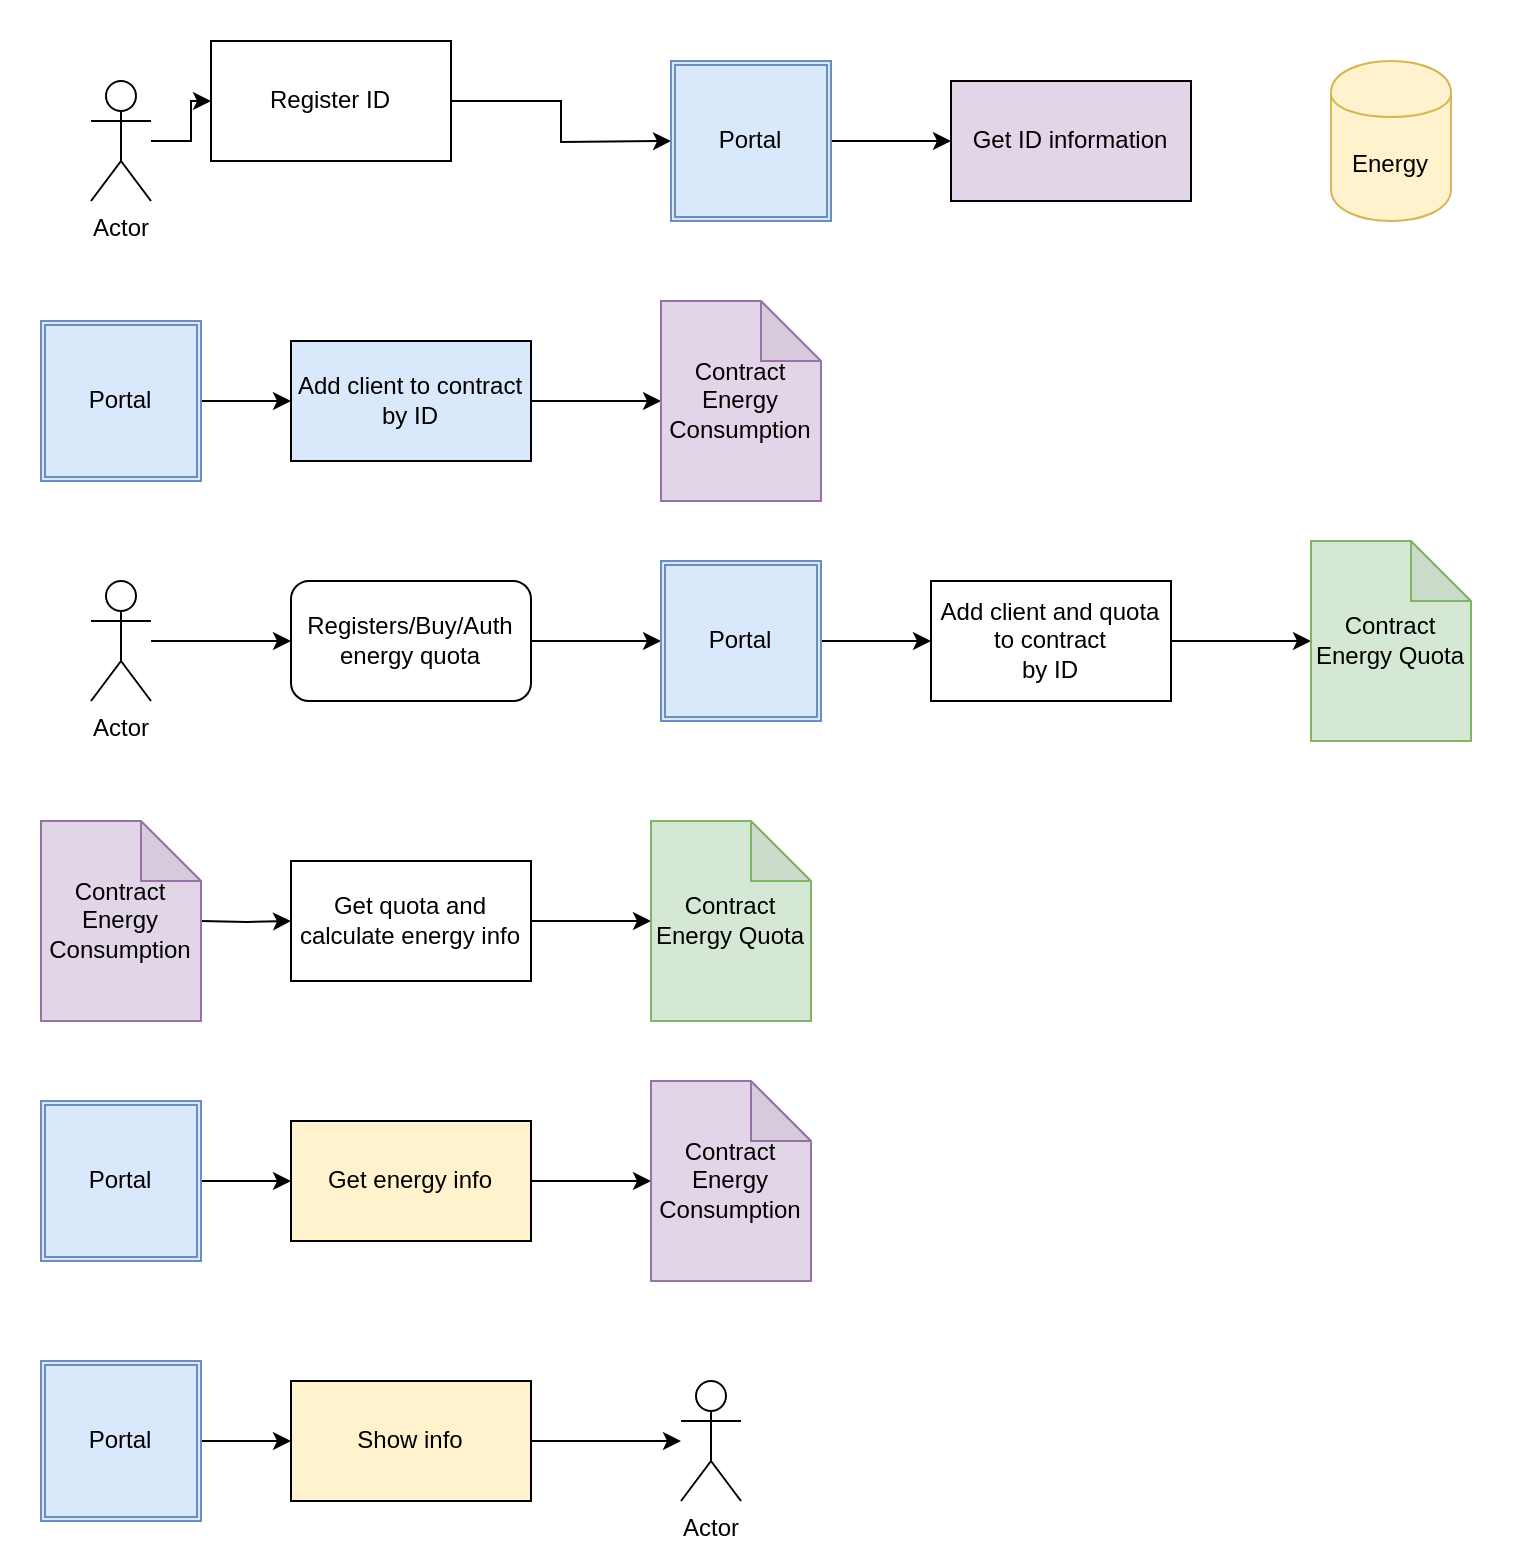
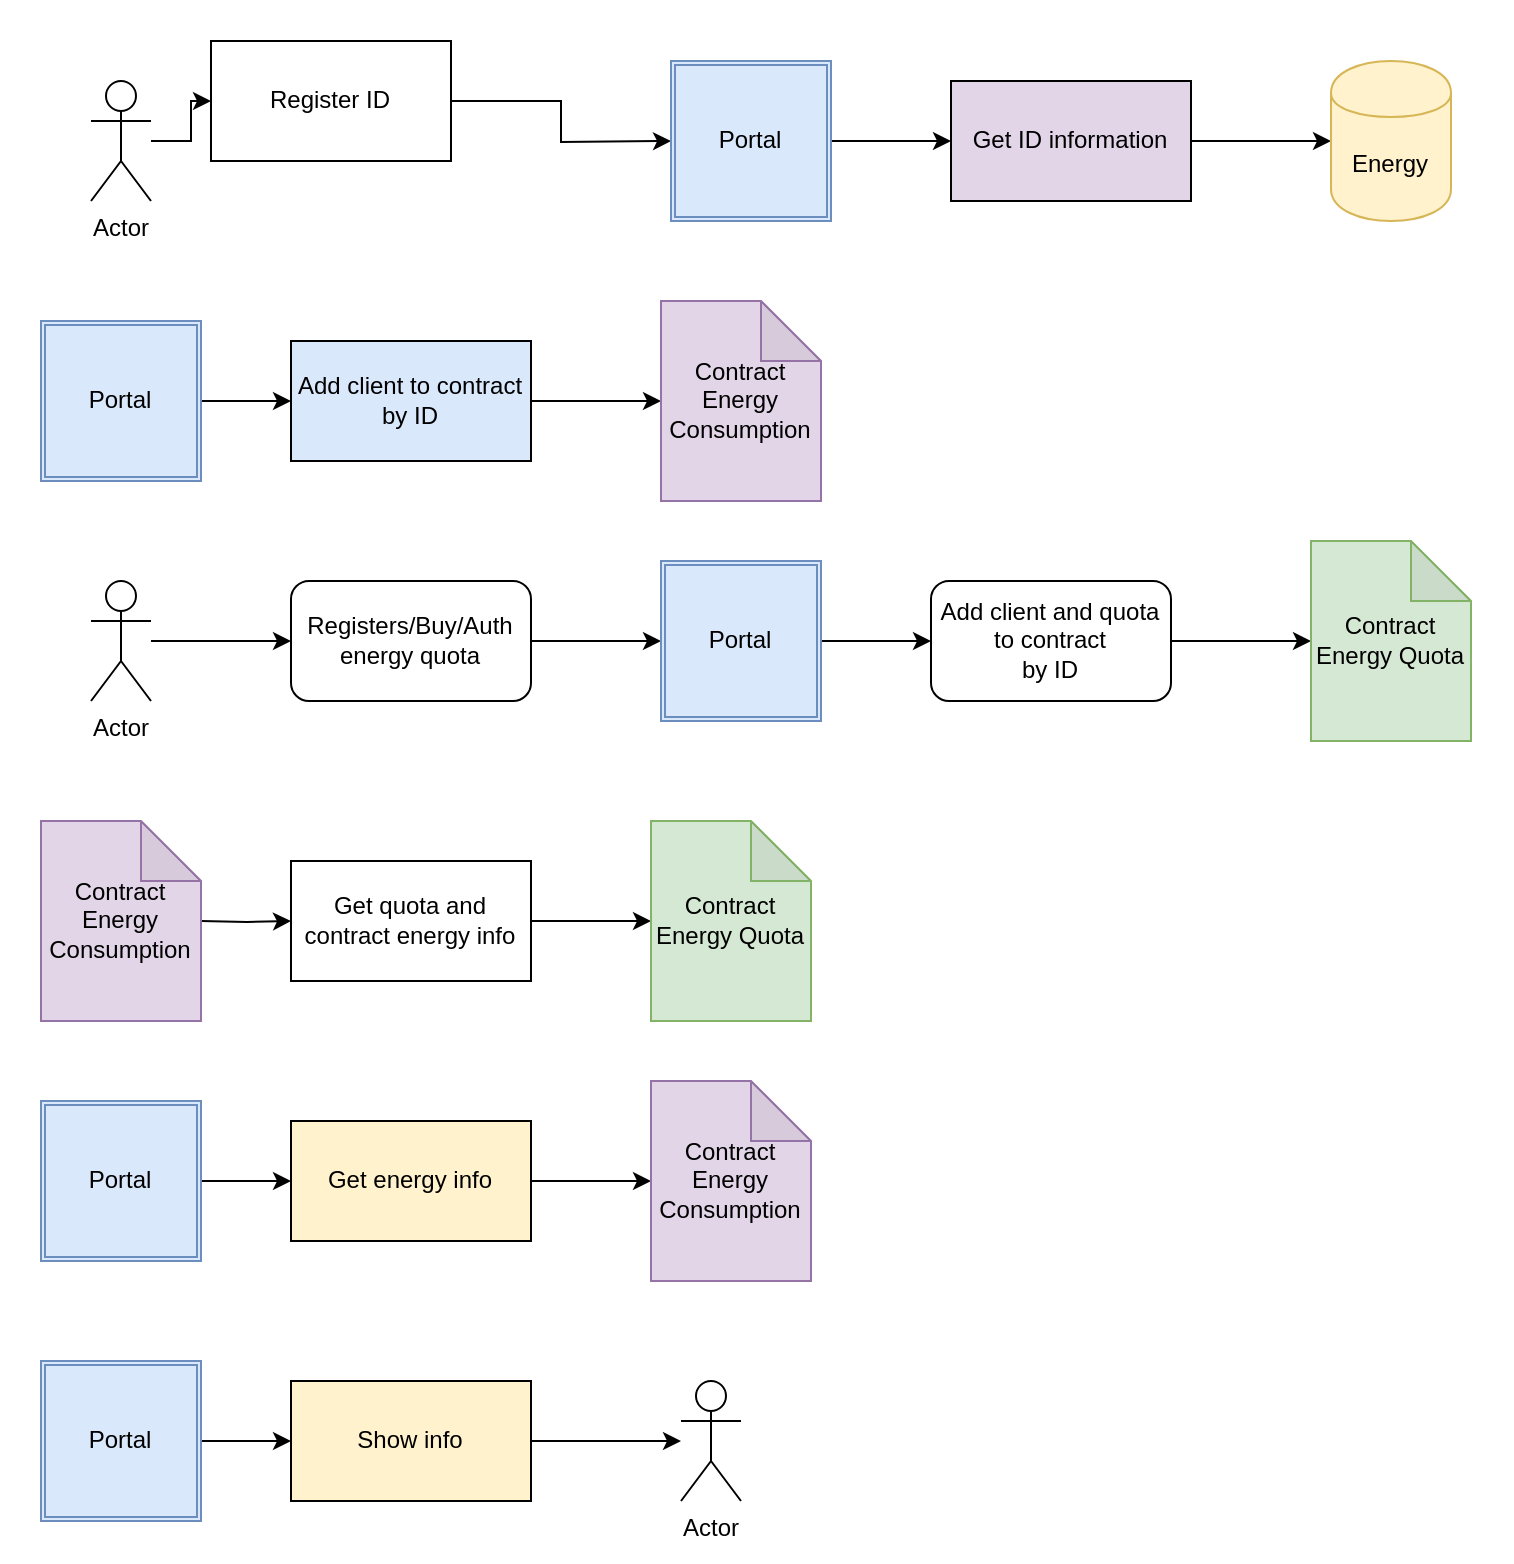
none -> (1254, 141)
(1051, 641) -> (1051, 641)
(411, 921) -> (411, 921)
